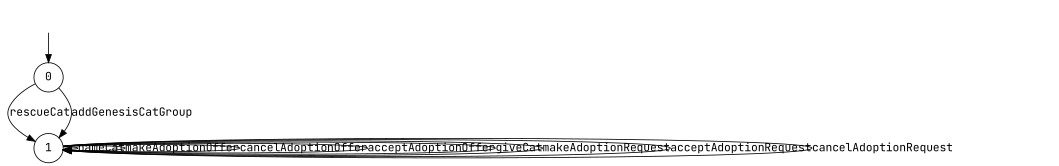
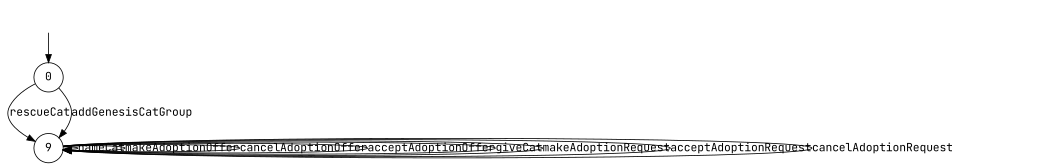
(49, 148) -> (49, 148)
